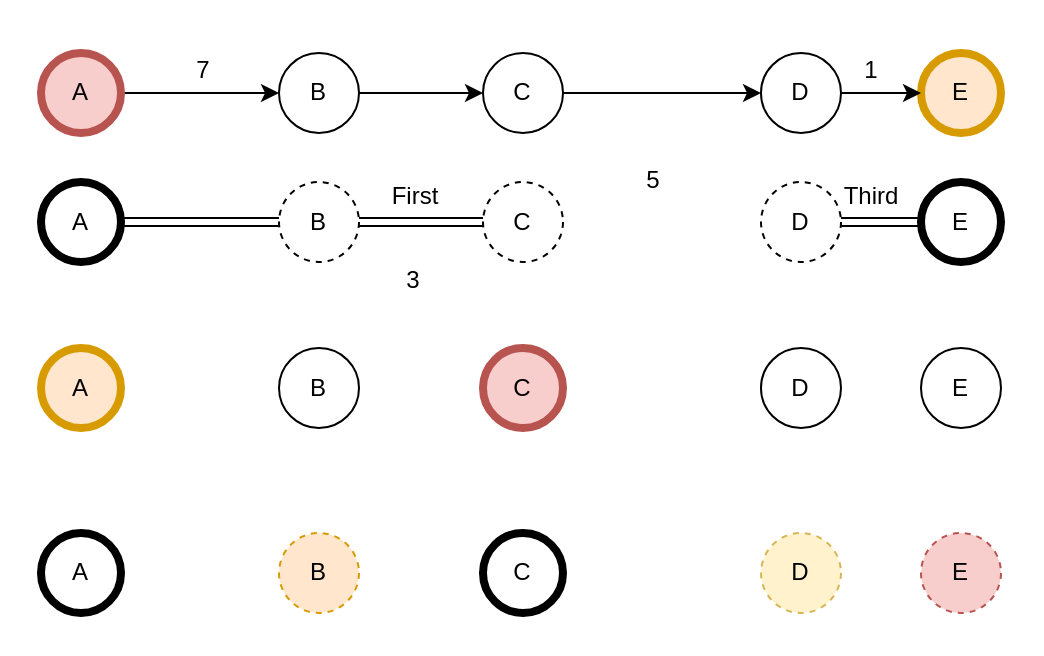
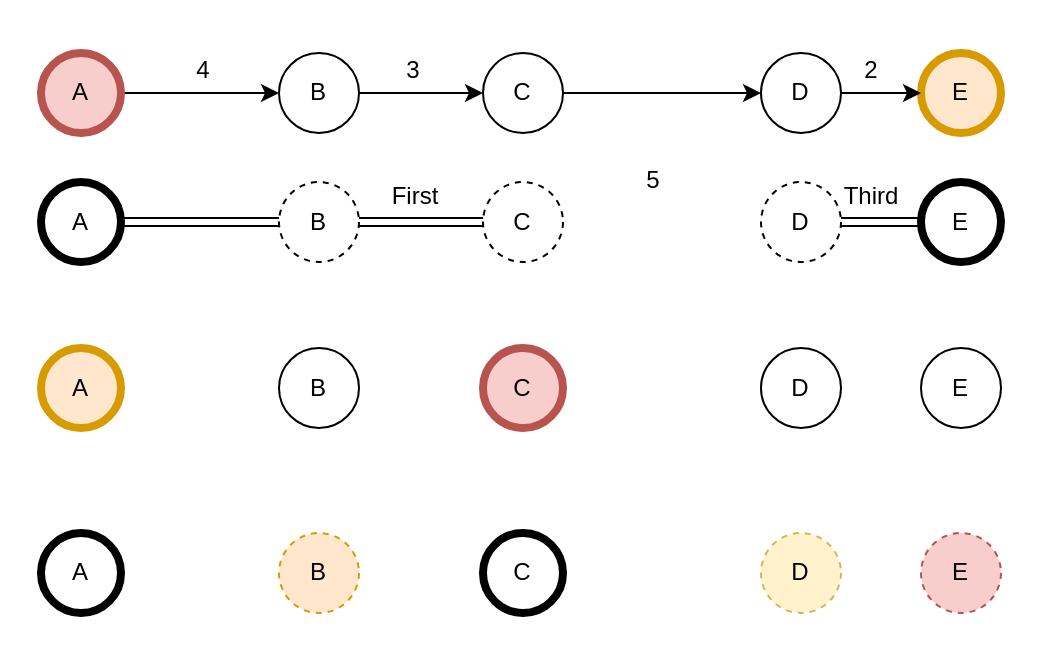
(204, 71) -> (204, 71)
(872, 71) -> (872, 71)
(413, 281) -> (413, 71)
